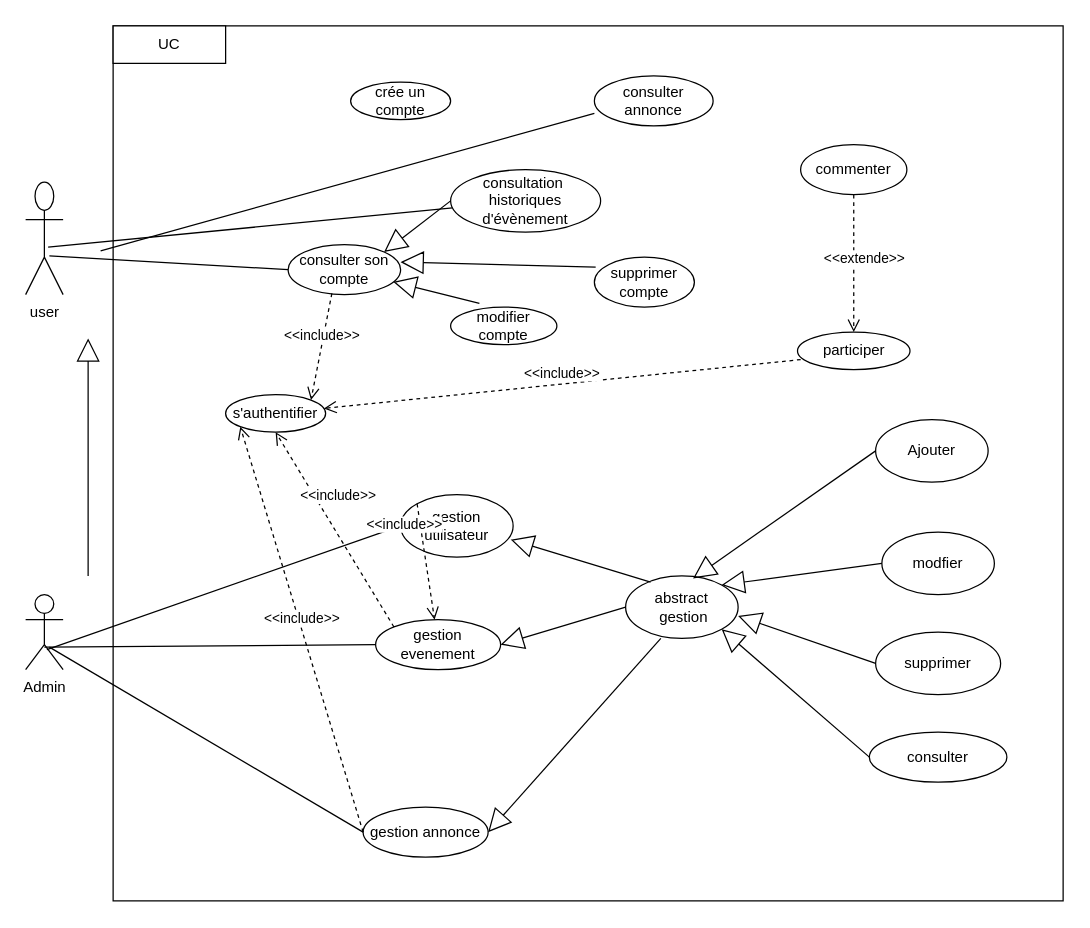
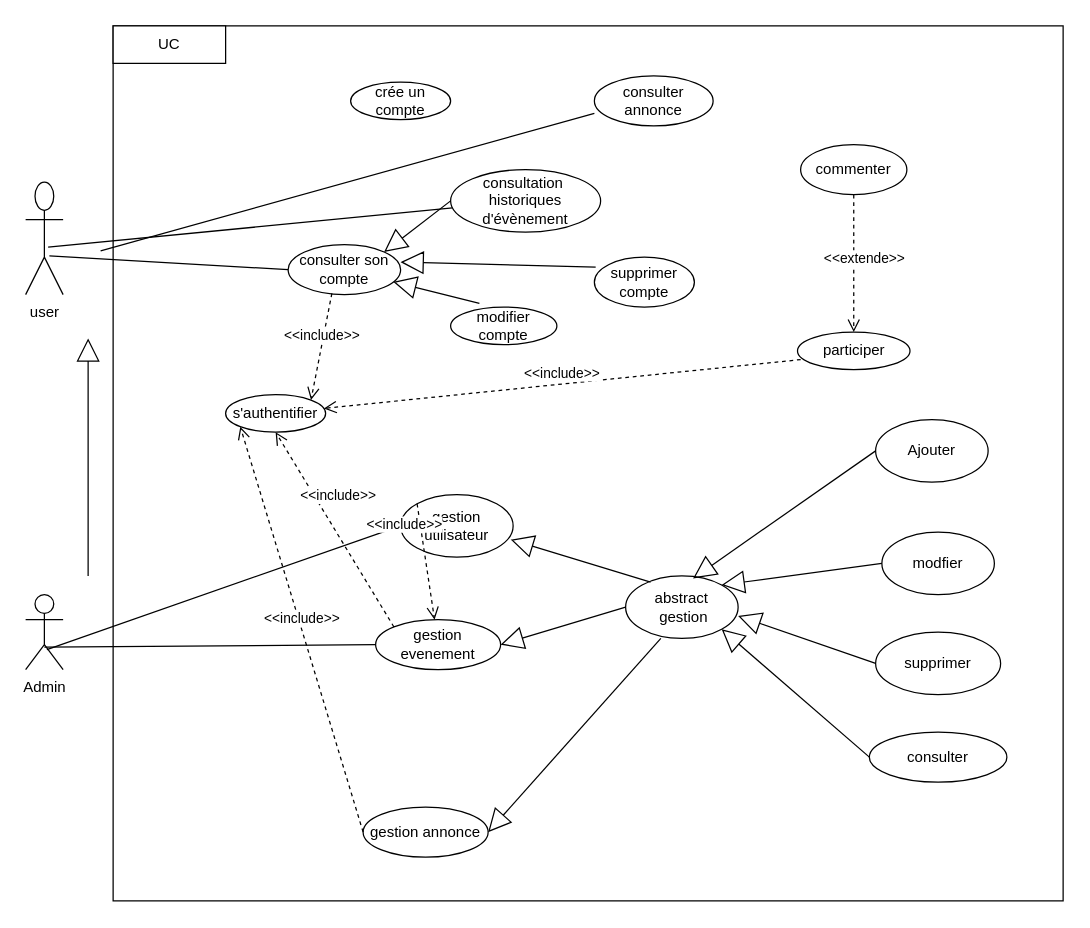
(208, 740) -> none
